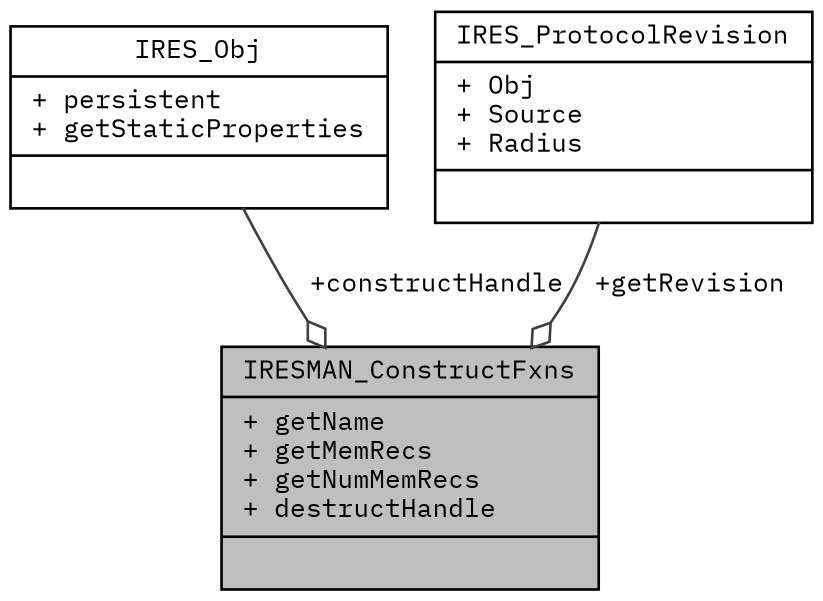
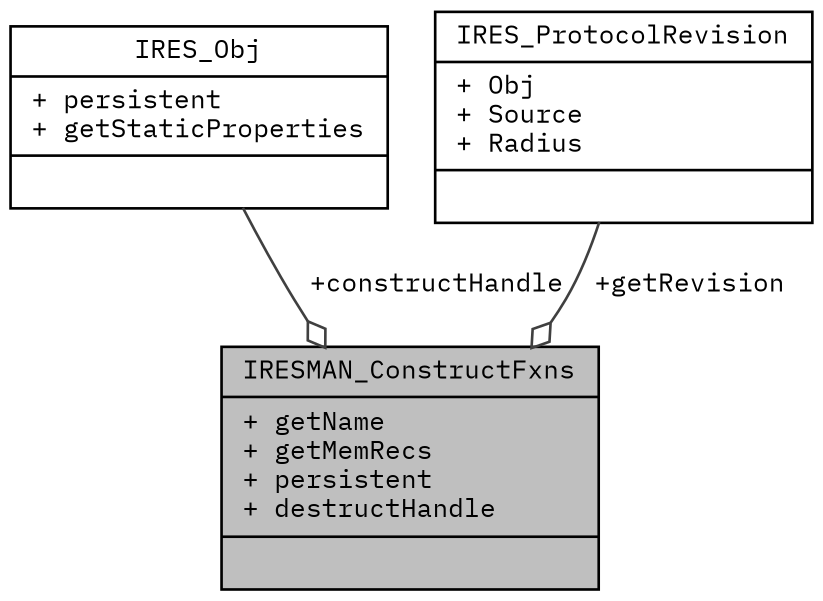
(363, 480) -> (339, 480)
